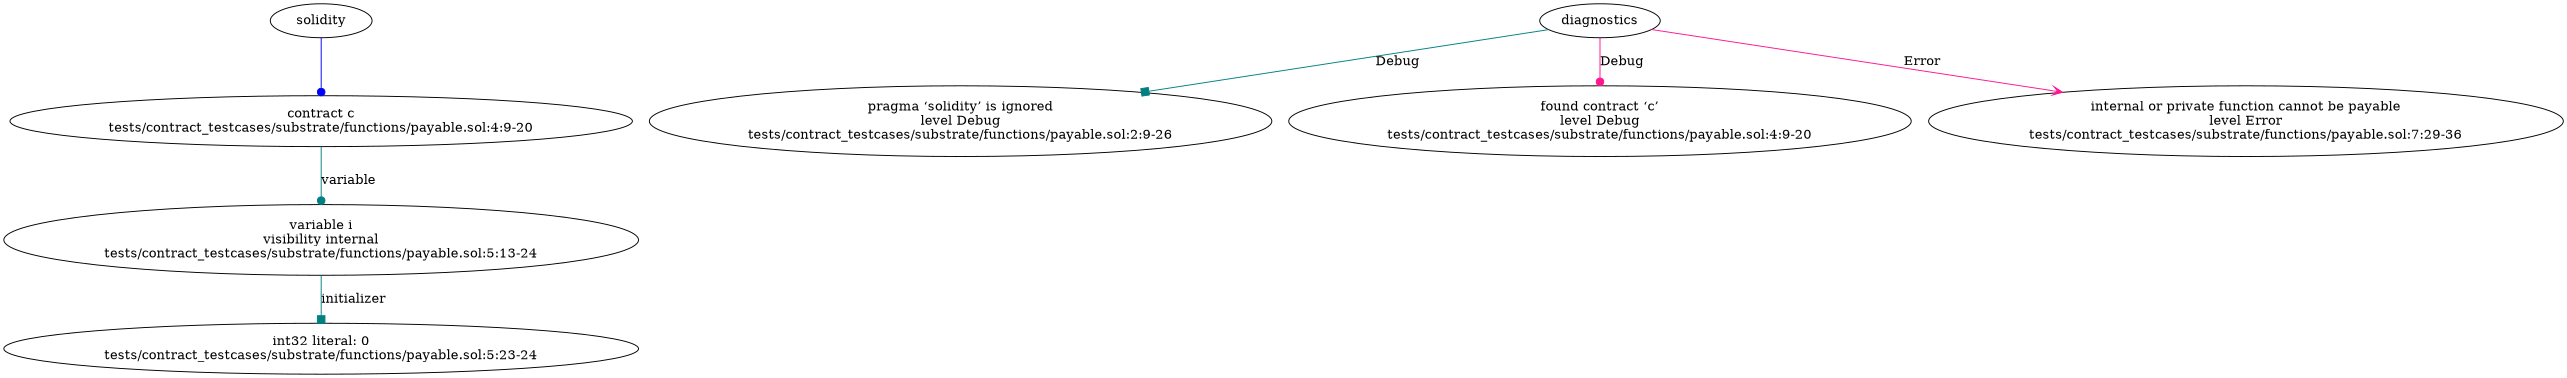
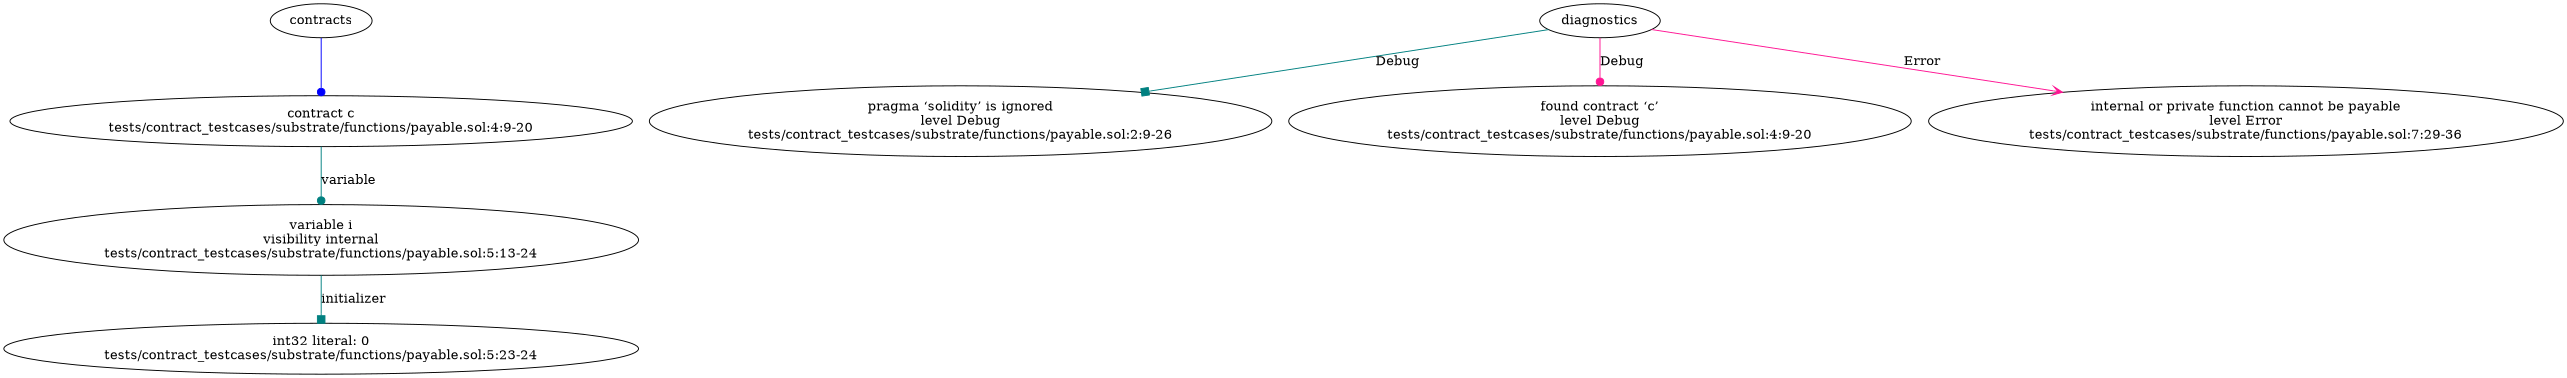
(321, 21) -> (321, 21)
